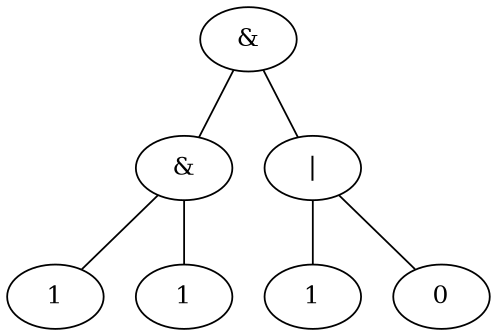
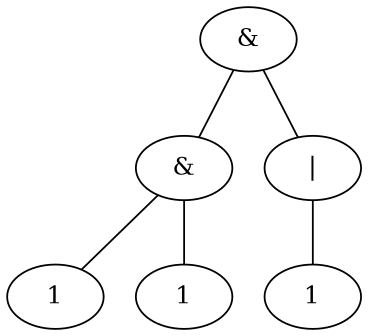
(442, 297) -> none
